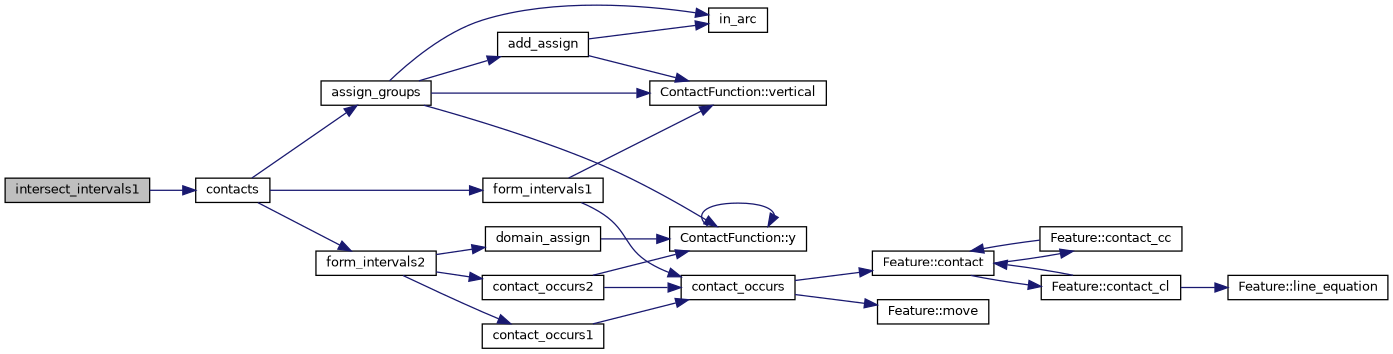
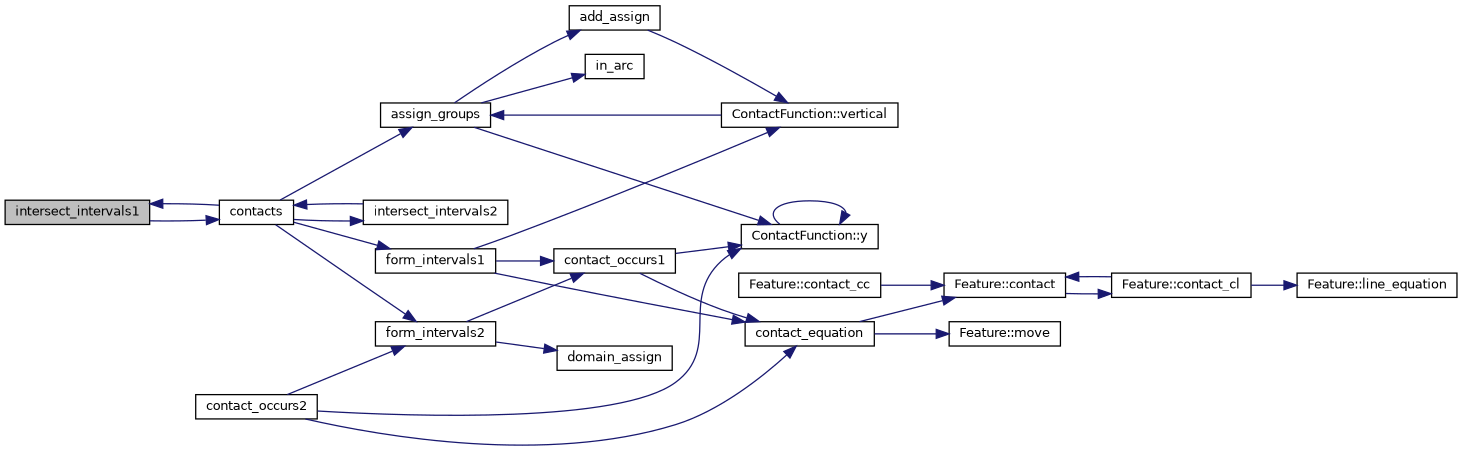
(642, 32) -> none
(534, 93) -> (613, 115)
none -> (191, 204)
none -> (436, 212)
(636, 239) -> (702, 250)
(1027, 259) -> none
none -> (518, 261)
(453, 274) -> (340, 373)
(738, 288) -> (810, 334)
